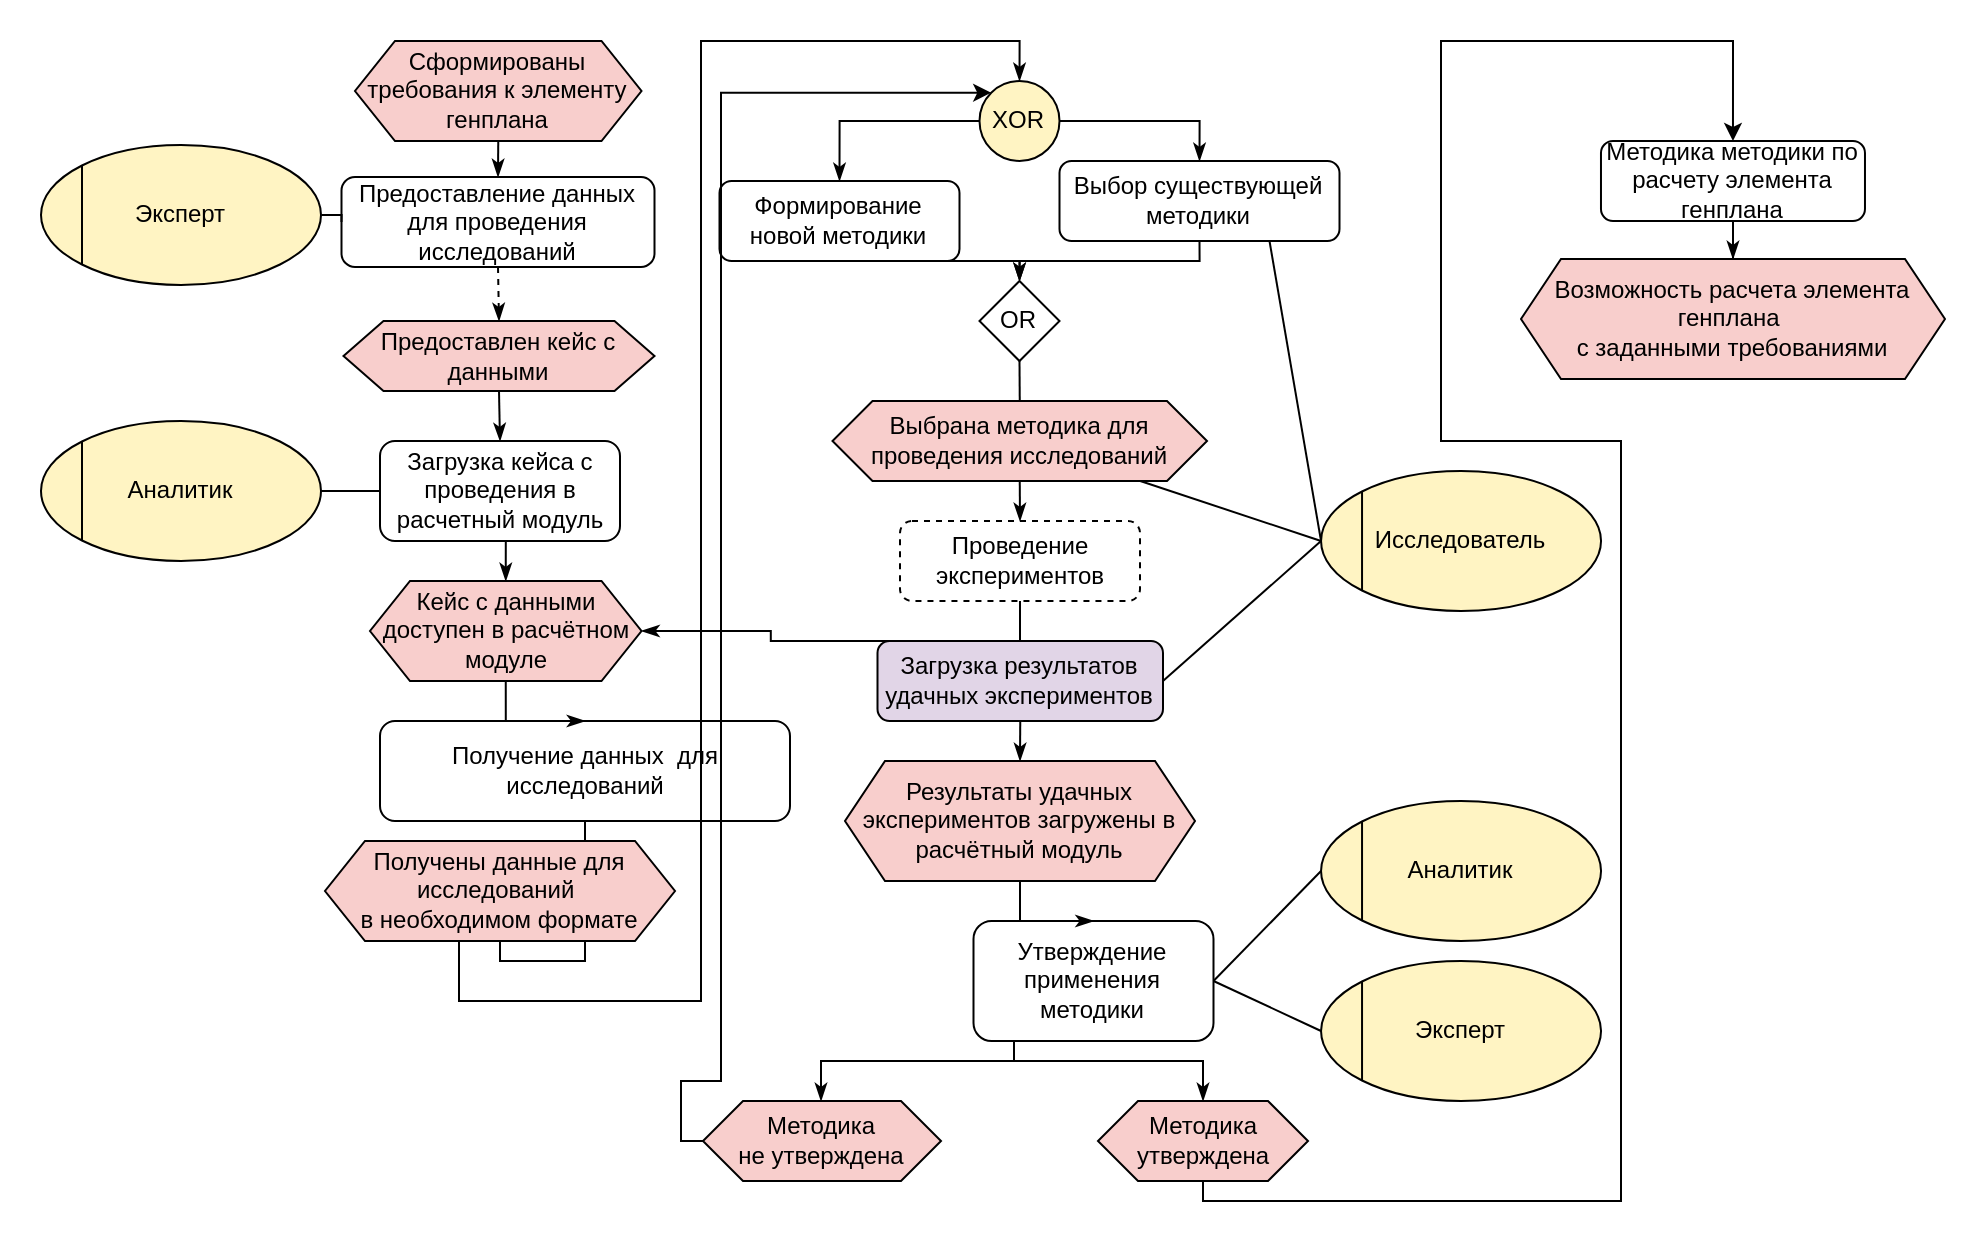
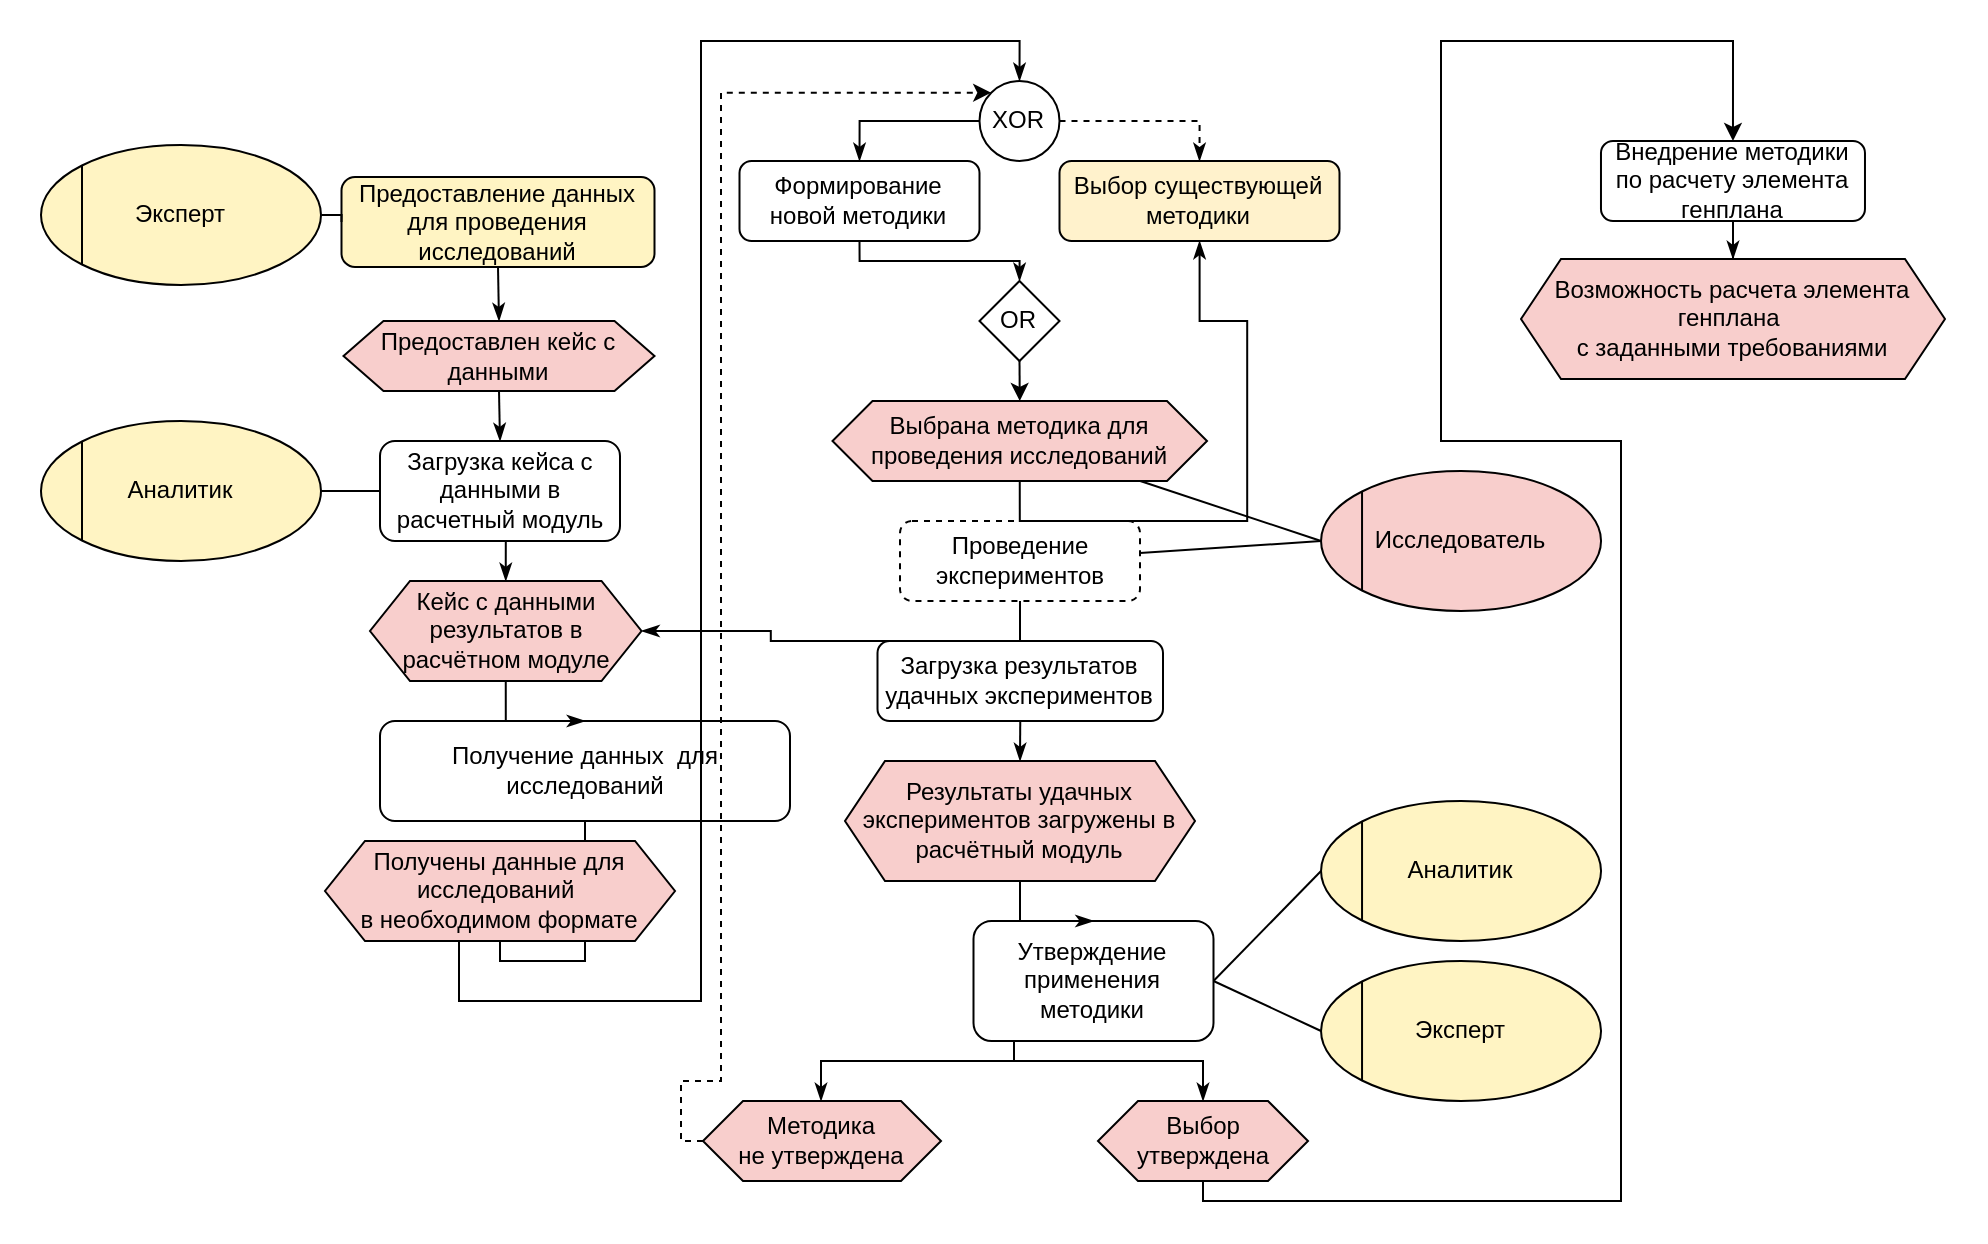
(498, 91) -> none
(1020, 121) -> (1020, 121)
(1144, 121) -> (1144, 121)
(498, 152) -> none
(1733, 181) -> (1733, 181)
(1200, 201) -> (1200, 201)
(840, 221) -> (860, 201)
(498, 222) -> (498, 222)
(1109, 261) -> none
(498, 287) -> (498, 287)
(1295, 389) -> none
(1020, 391) -> (1020, 386)
(501, 491) -> (501, 491)
(1020, 505) -> (1247, 491)
(721, 517) -> (721, 517)
(1461, 541) -> (1461, 541)
(1241, 612) -> (1227, 547)
(507, 631) -> (507, 631)
(1020, 681) -> (1020, 681)
(1204, 1141) -> (1204, 1141)
